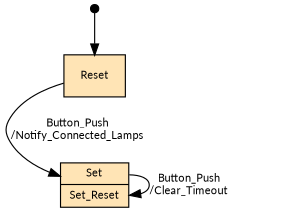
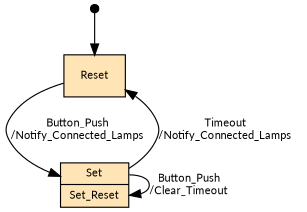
none -> (158, 134)
